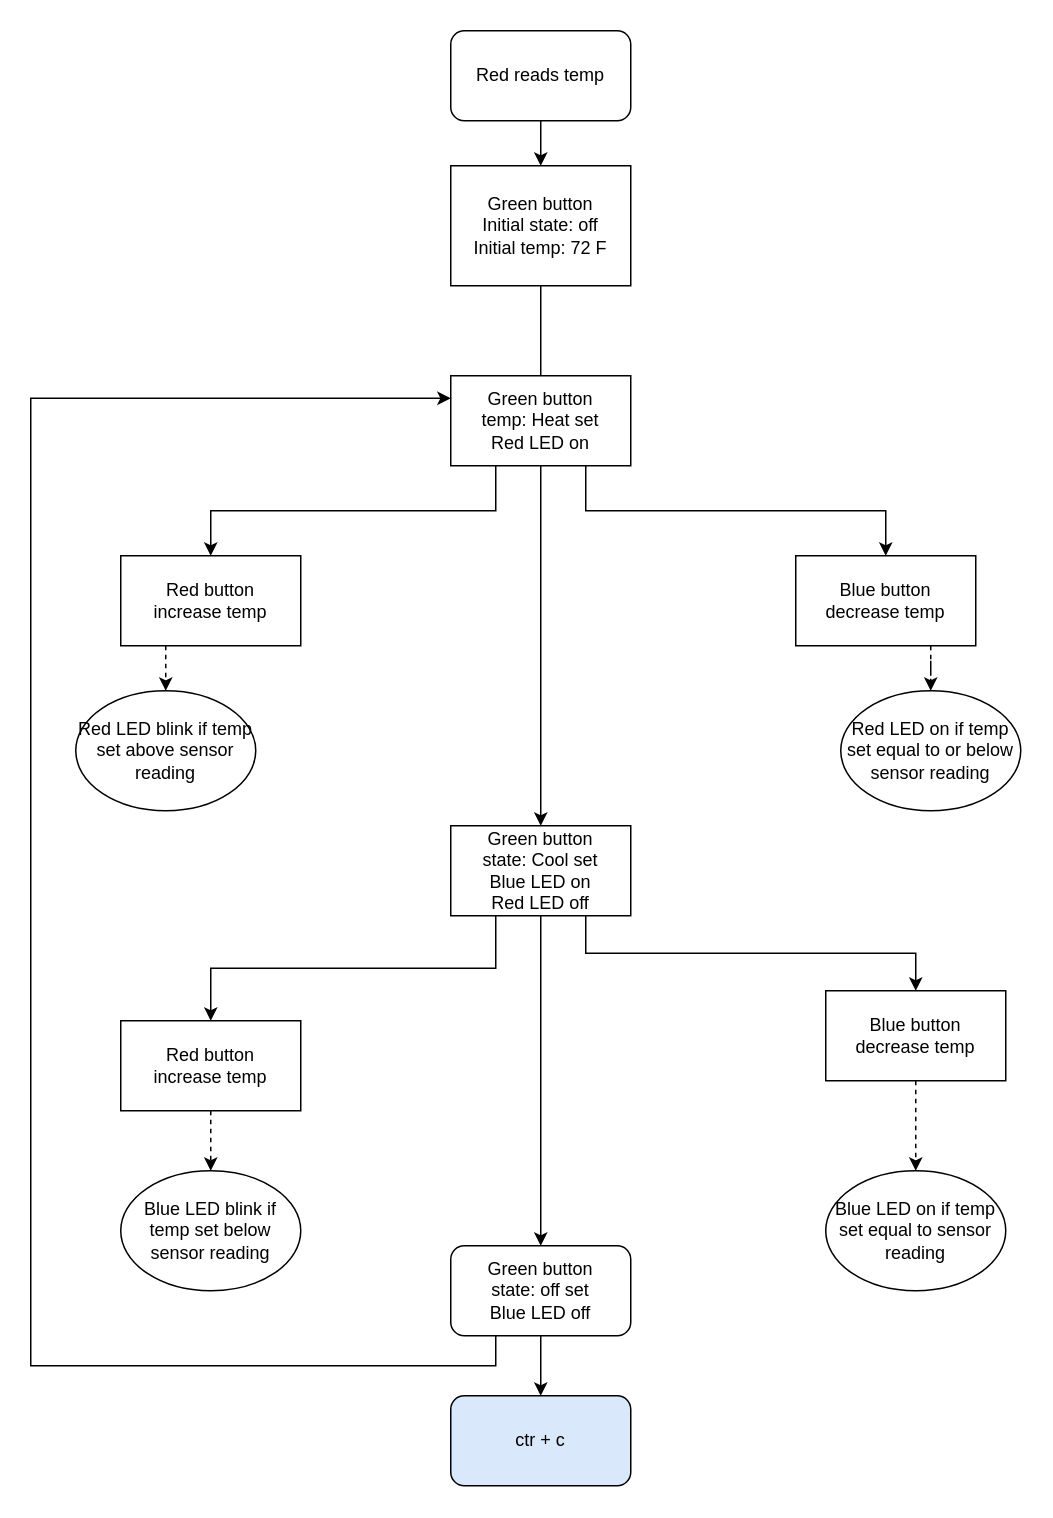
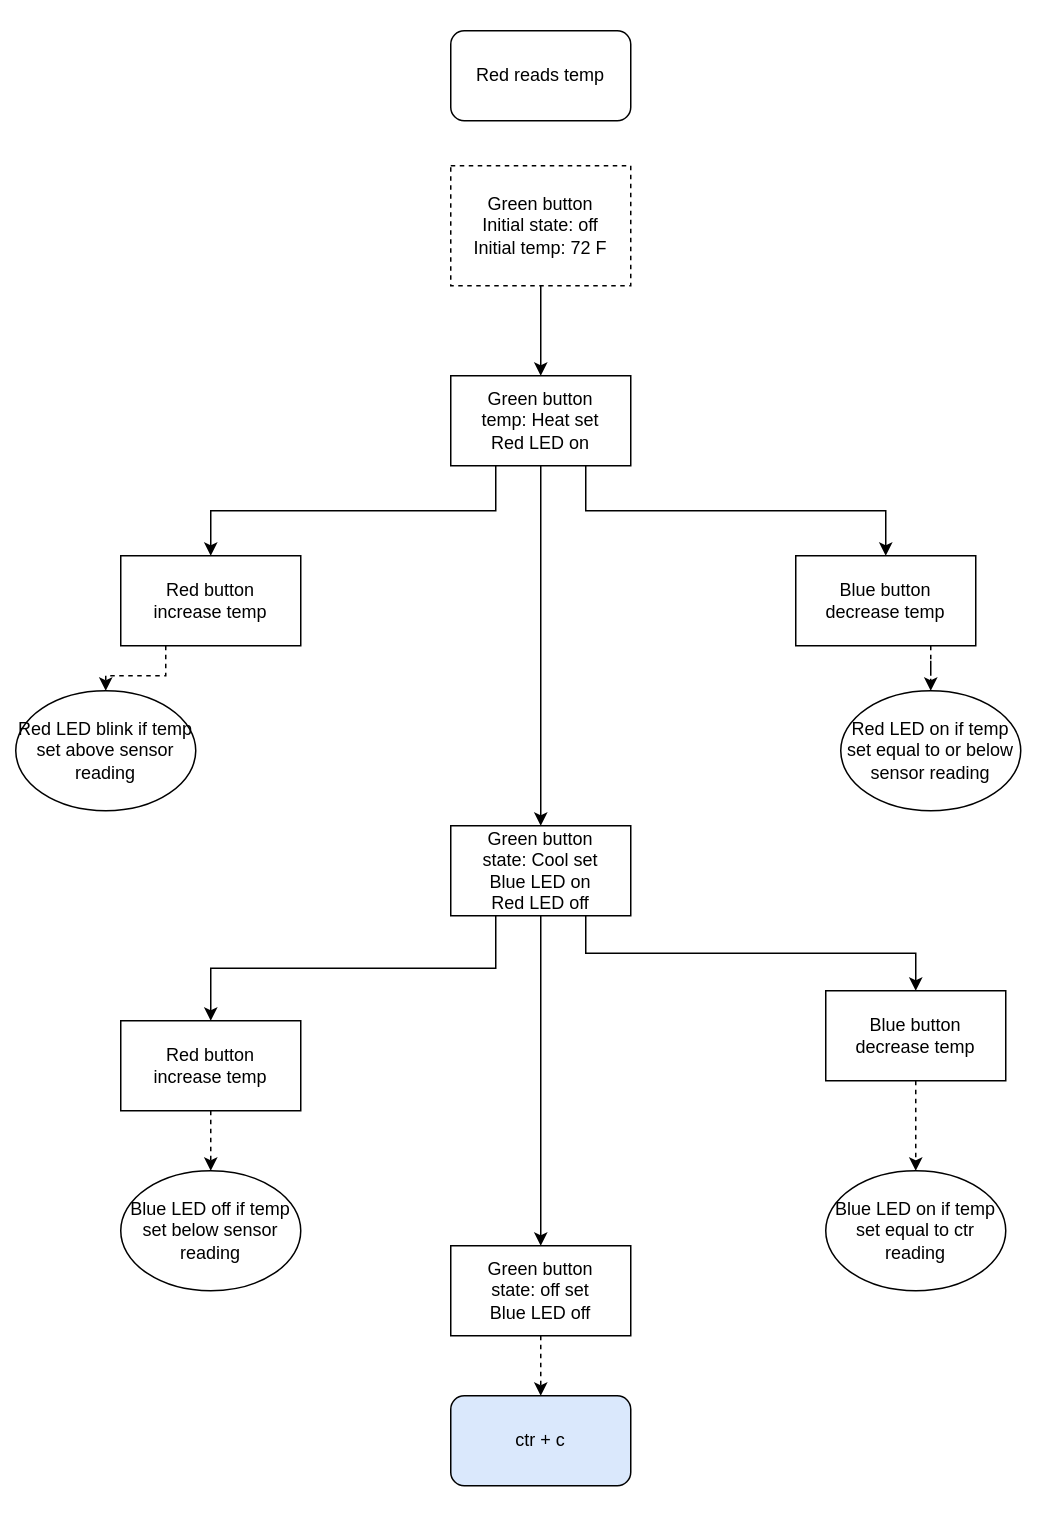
(541, 138) -> none
(541, 226) -> (541, 226)
(541, 368) -> (541, 364)
(166, 751) -> (106, 751)
(31, 925) -> none
(211, 1231) -> (211, 1231)
(916, 1231) -> (916, 1231)
(541, 1291) -> (541, 1291)
(541, 1360) -> (541, 1360)
